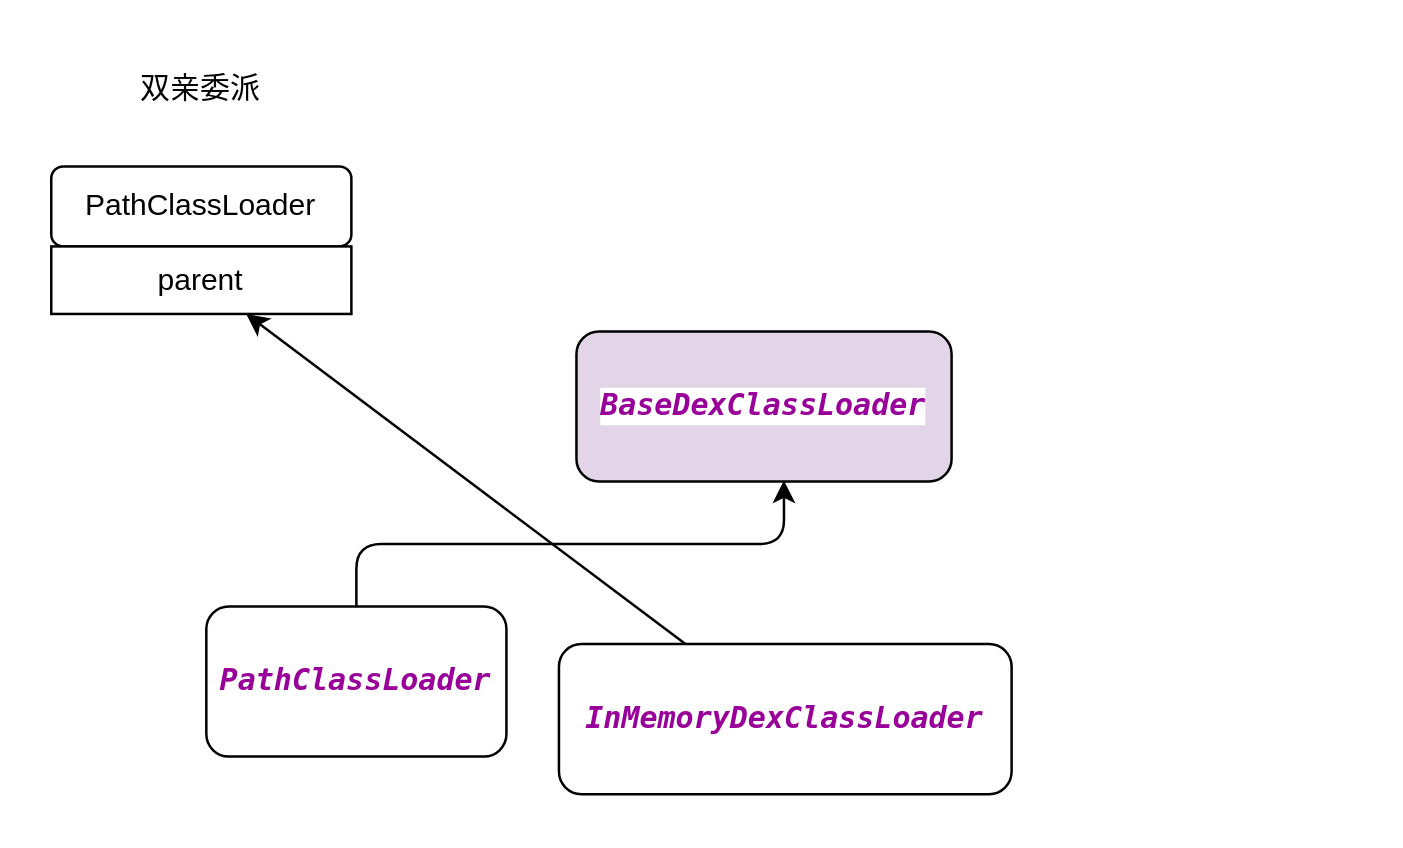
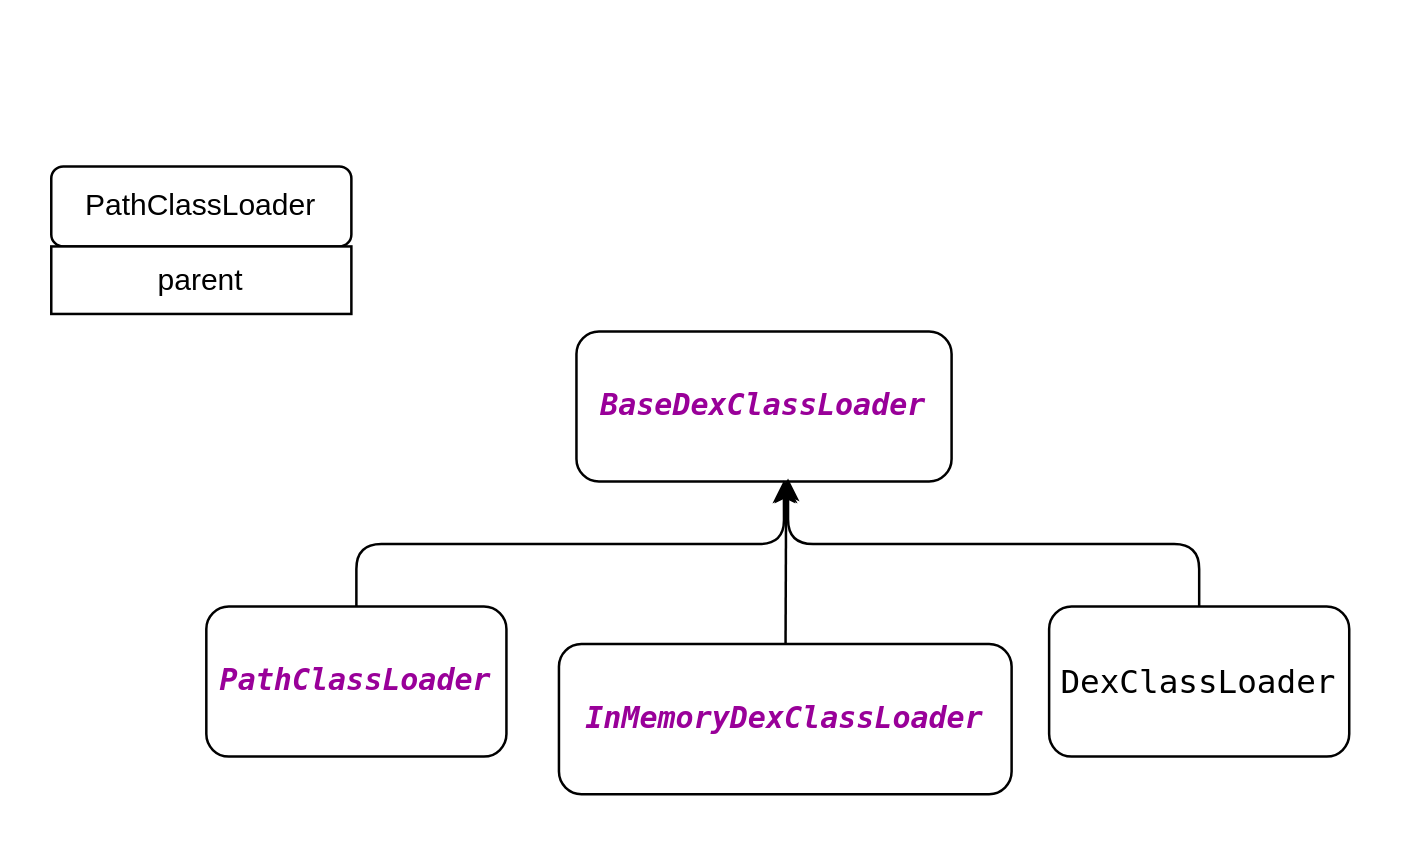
(201, 89) -> none
(764, 406) -> (764, 406)
(403, 432) -> (785, 590)
none -> (1015, 544)
none -> (1199, 681)
